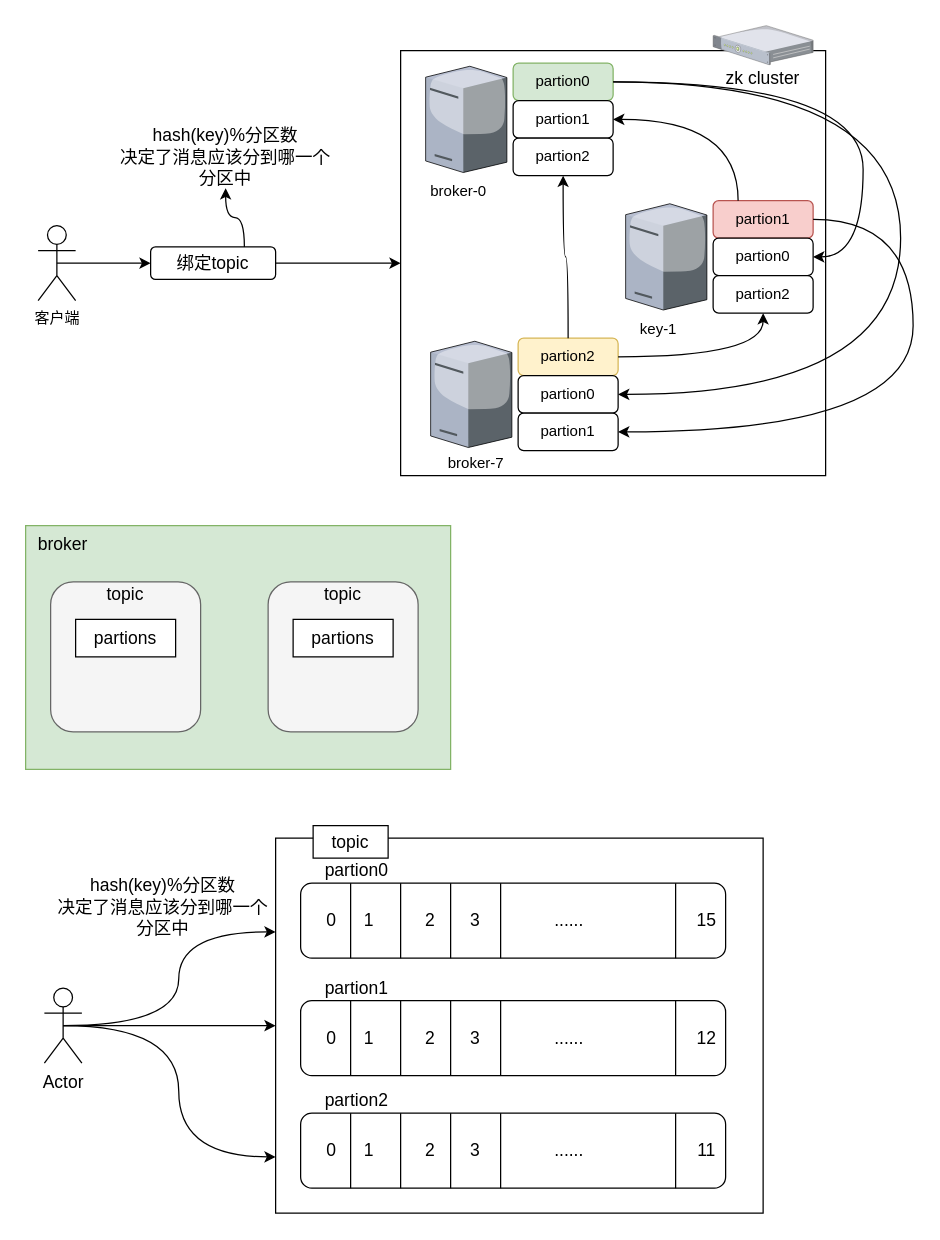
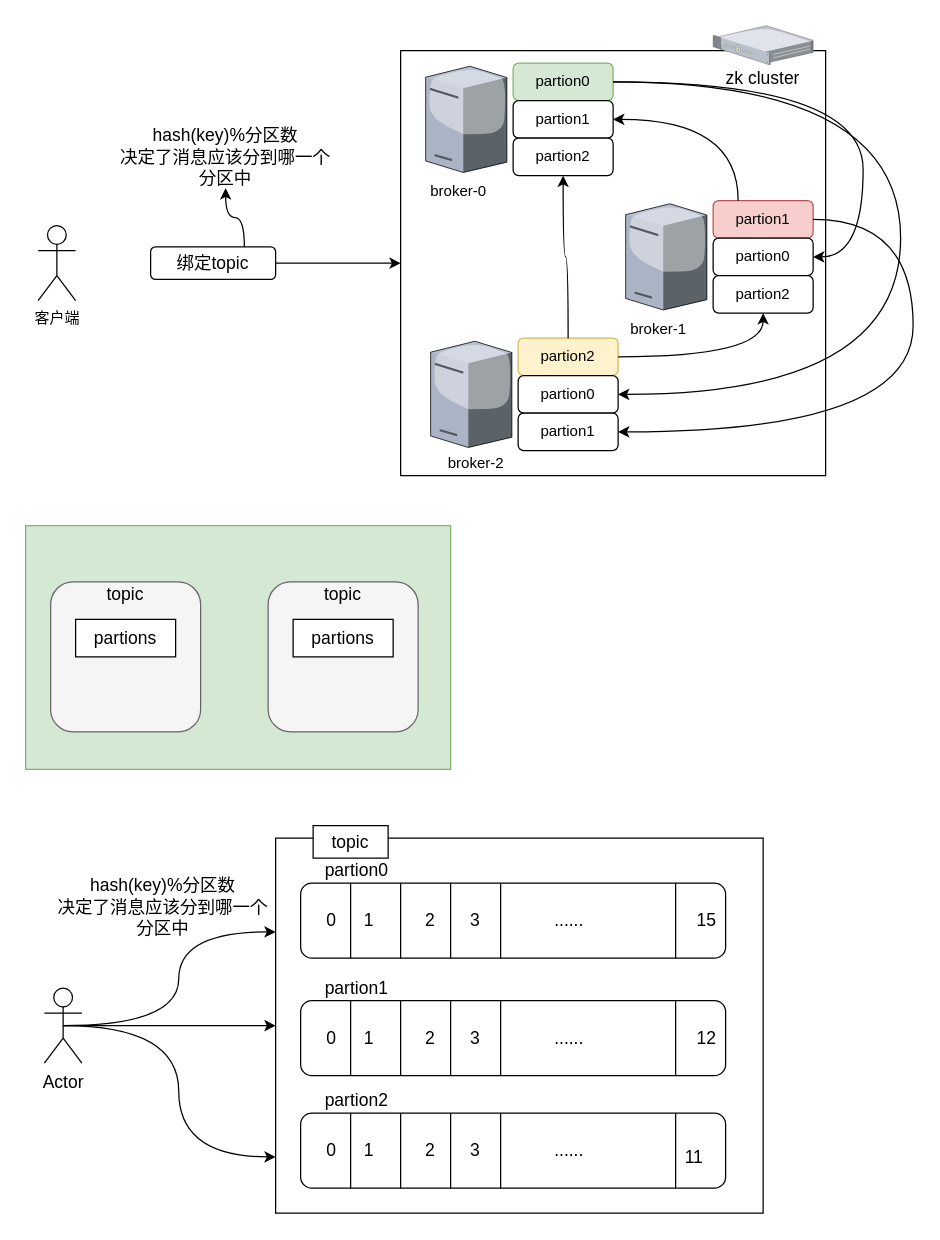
(101, 263) -> none
(659, 329) -> (659, 329)
(476, 463) -> (476, 463)
(63, 544) -> none
(707, 1151) -> (694, 1157)
